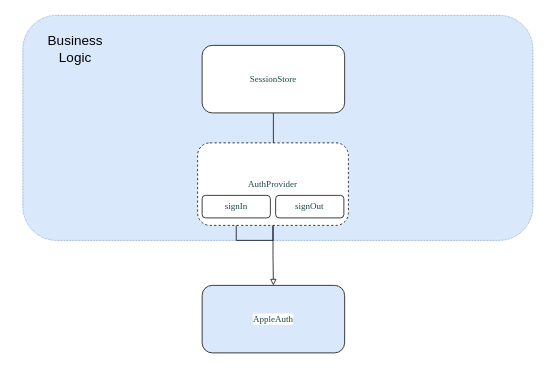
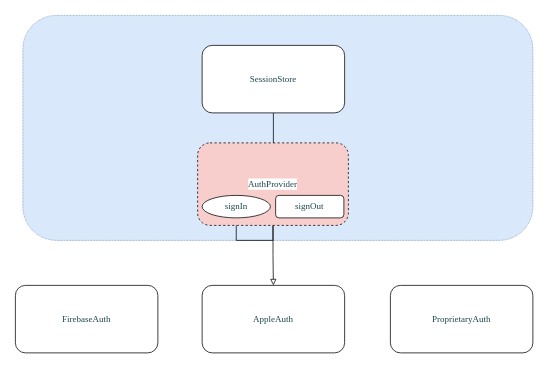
(75, 49) -> none
(273, 184) -> (273, 184)
(236, 207) -> (236, 207)
none -> (87, 319)
(273, 319) -> (273, 319)
none -> (462, 319)
